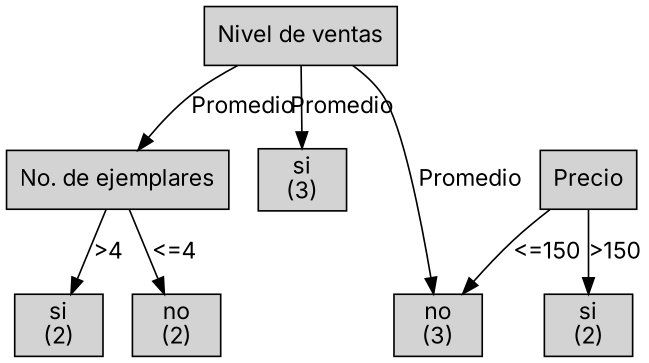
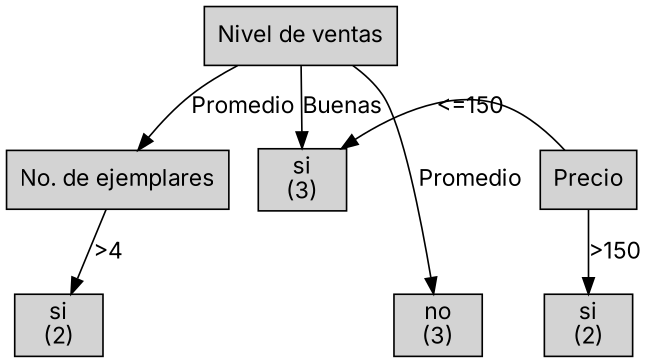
(342, 107) -> (342, 107)
(510, 243) -> (464, 100)
(177, 325) -> none
